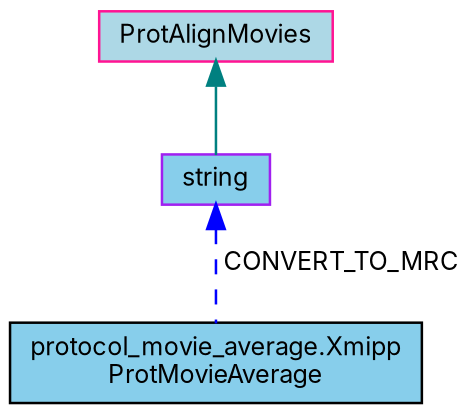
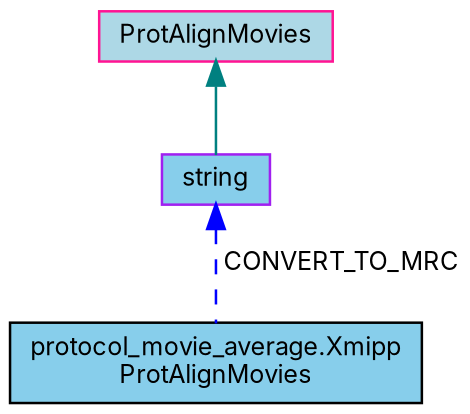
(216, 363) -> (216, 363)
